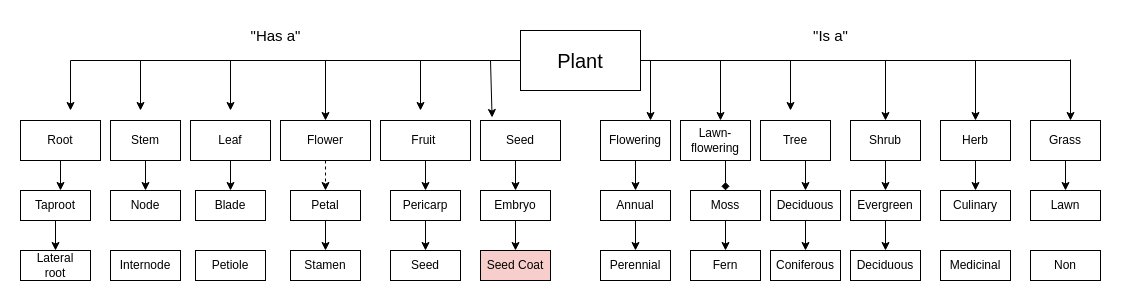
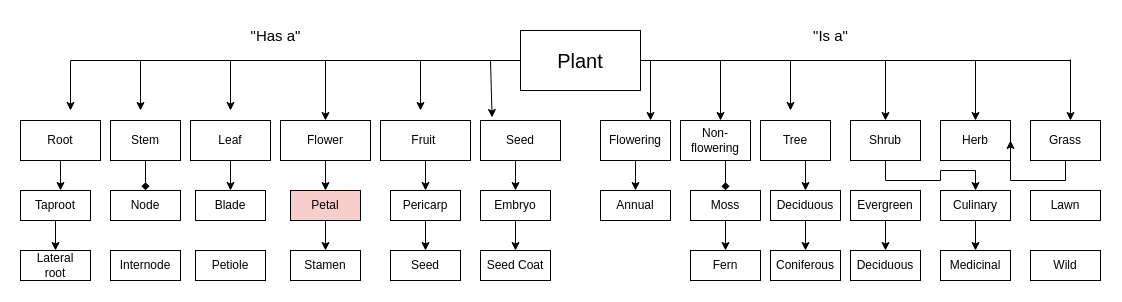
(716, 141) -> (716, 141)
(976, 165) -> none
(326, 173) -> (326, 173)
(886, 181) -> (933, 181)
(1066, 181) -> (1030, 181)
(146, 182) -> (146, 181)
(326, 206) -> (326, 206)
(636, 240) -> none
none -> (976, 240)
(516, 266) -> (516, 266)
(636, 266) -> none
(1066, 266) -> (1066, 266)
